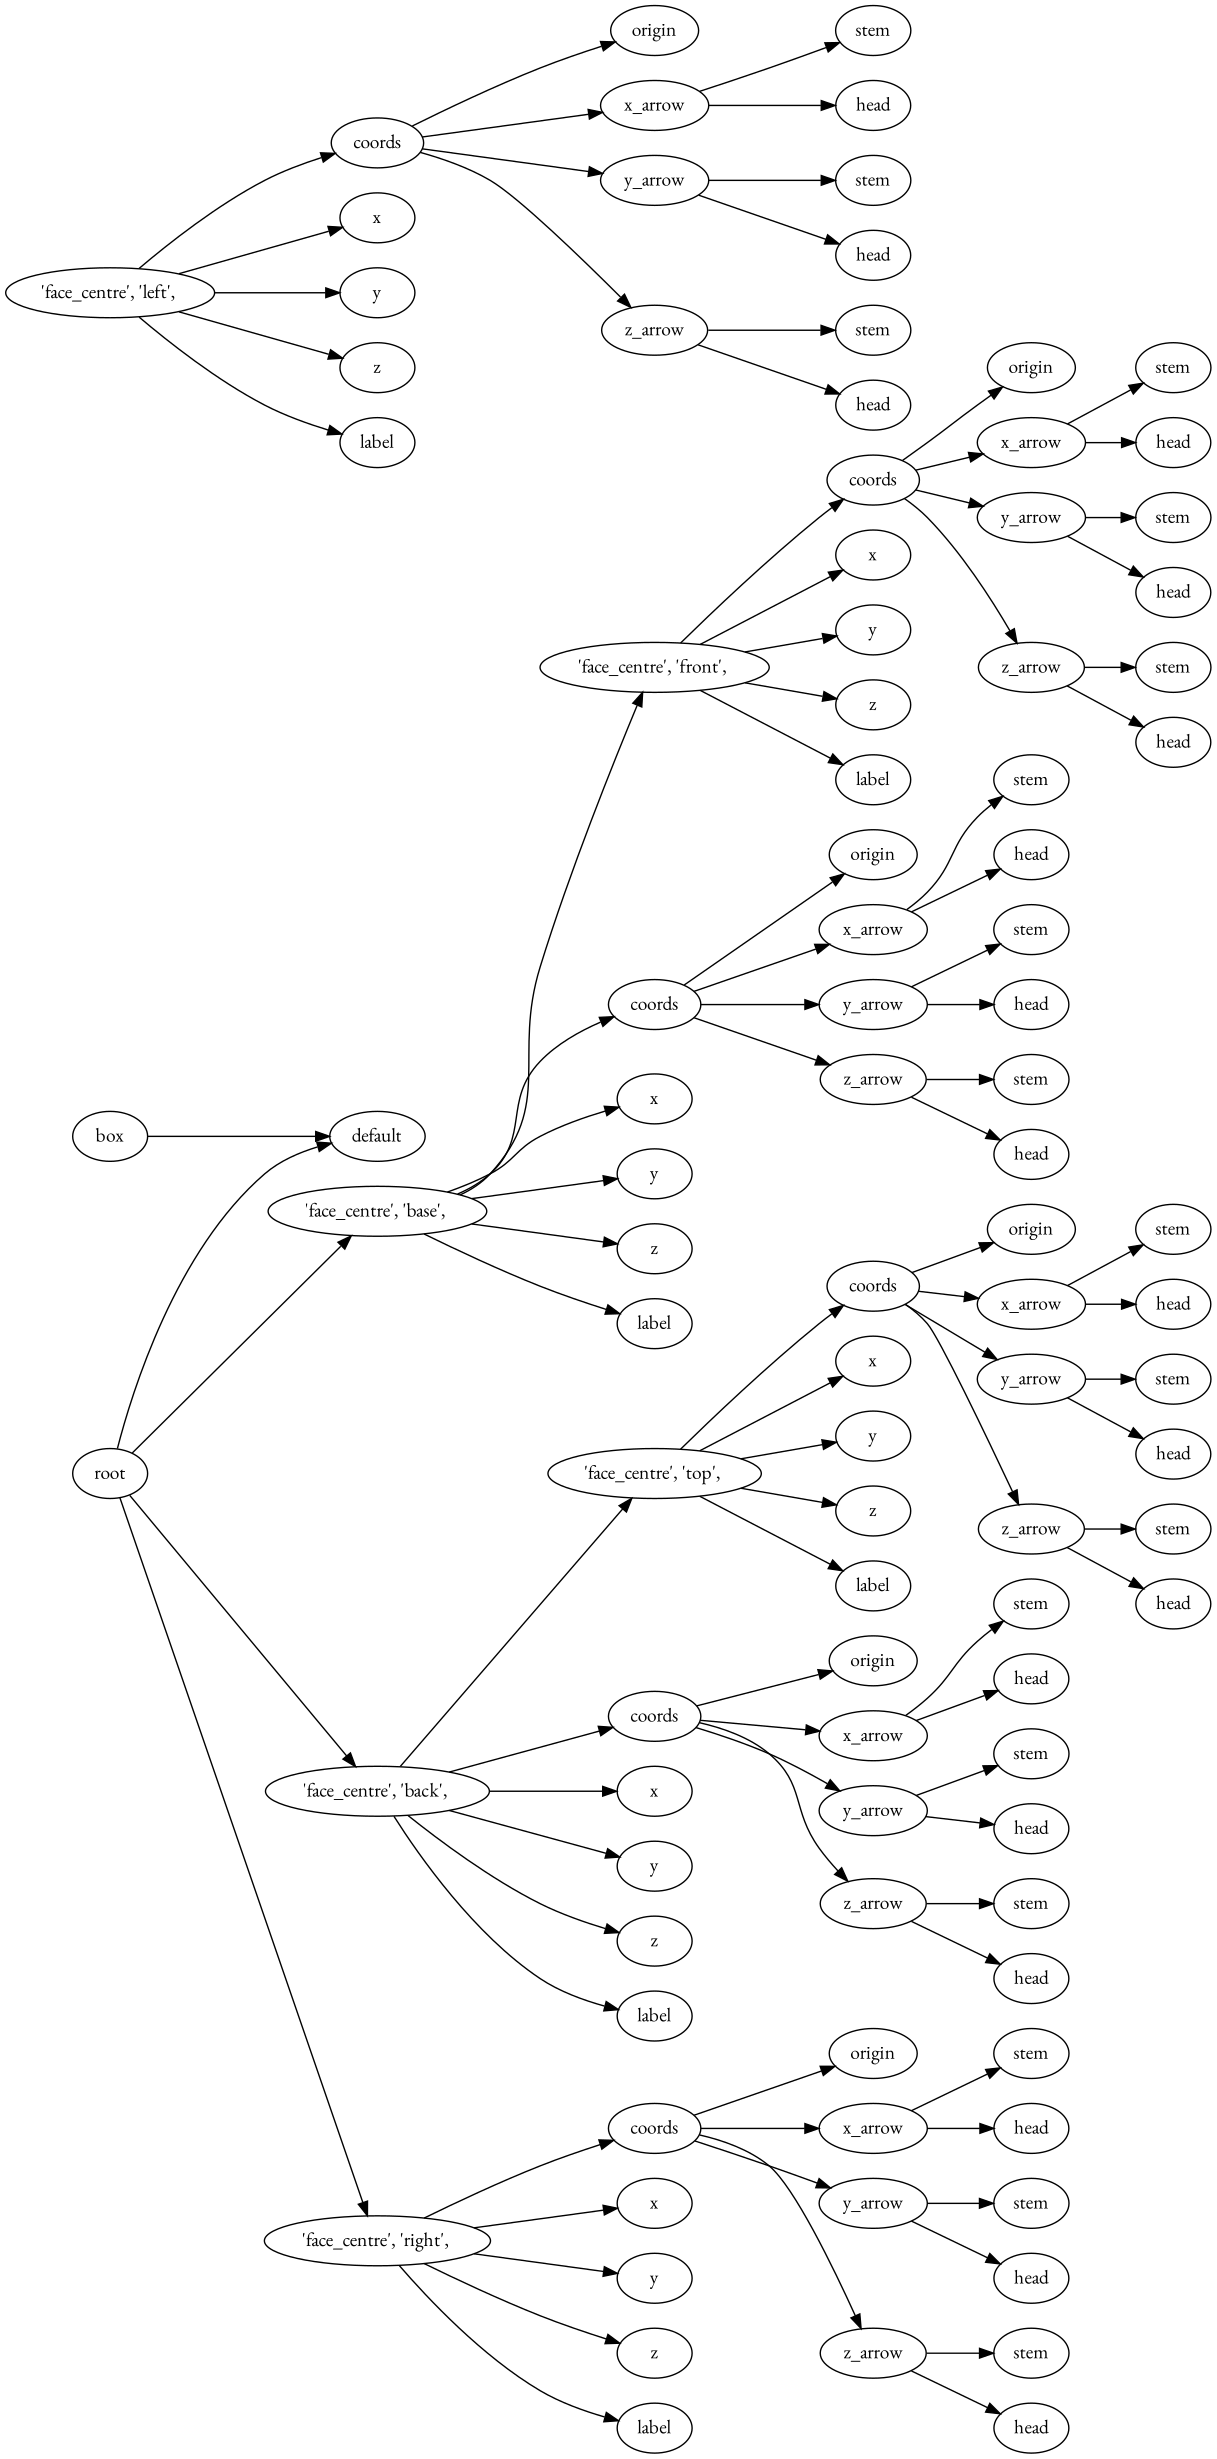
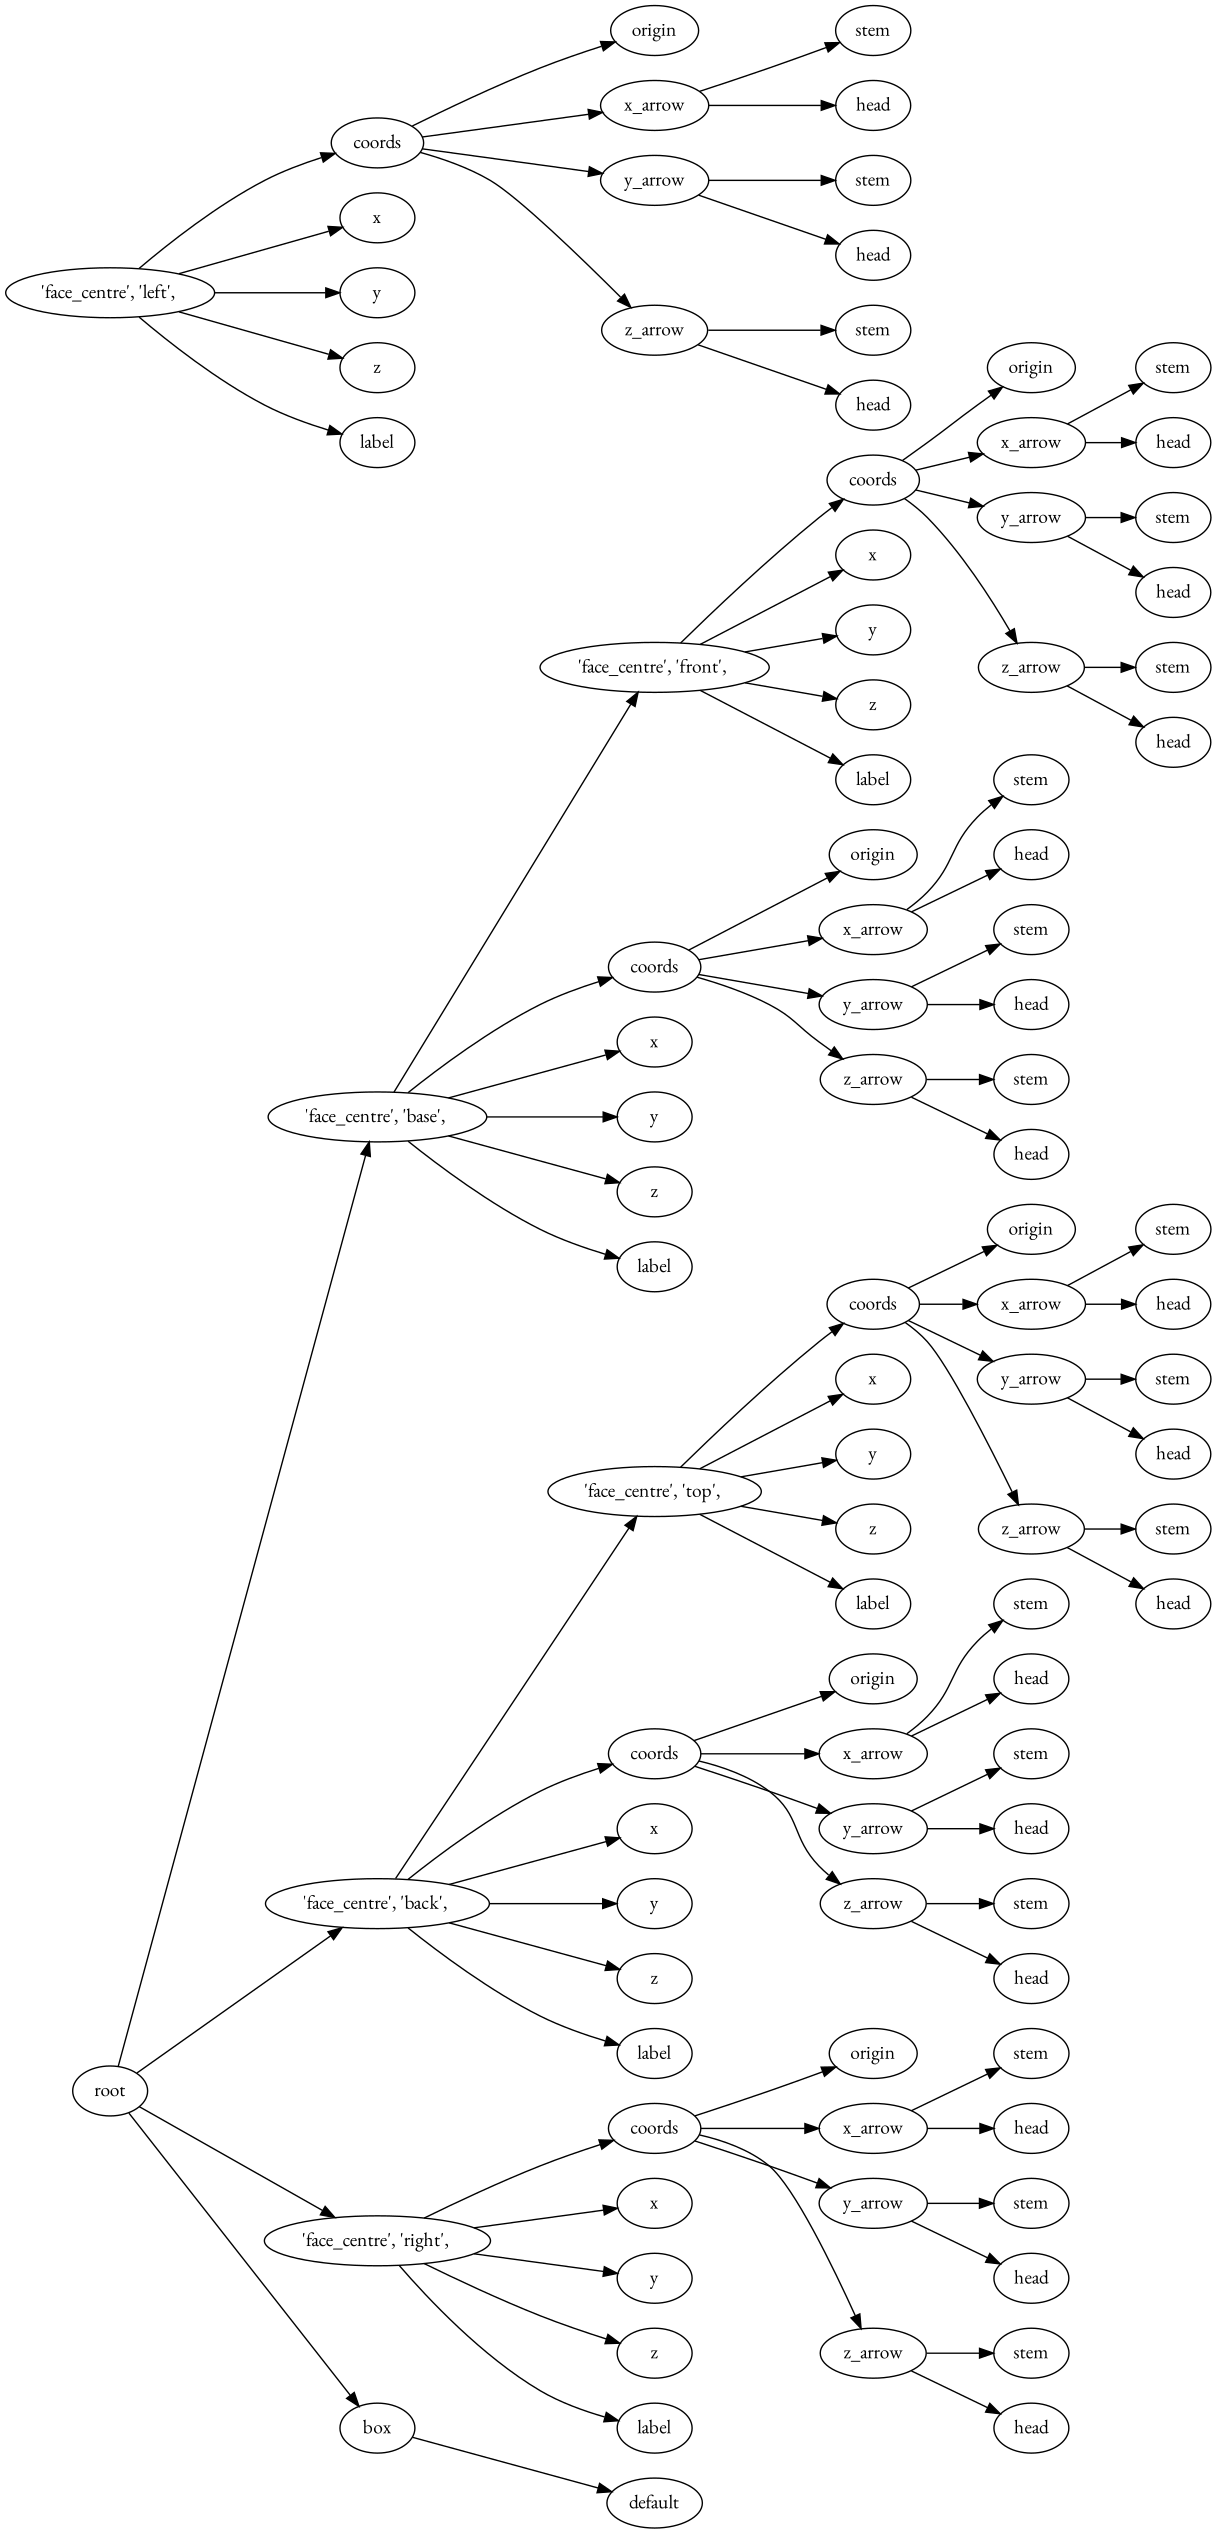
(186, 1274) -> (240, 2254)
